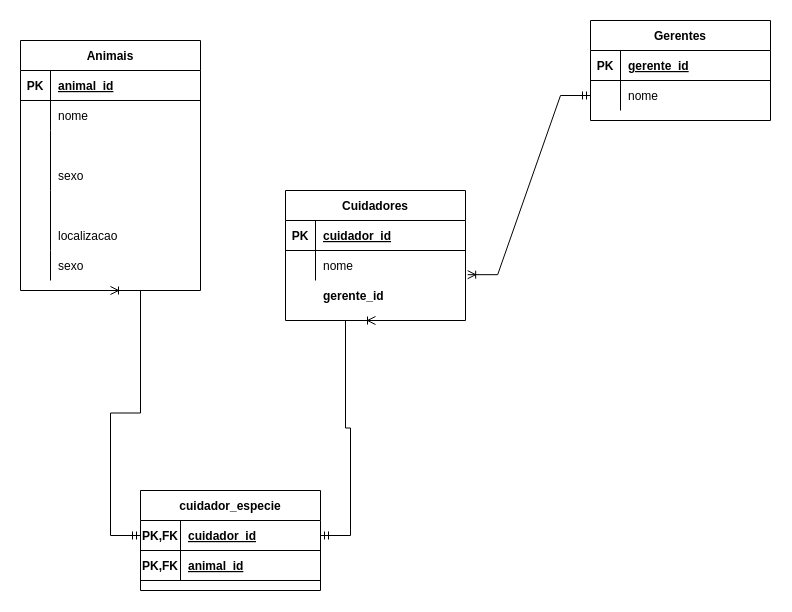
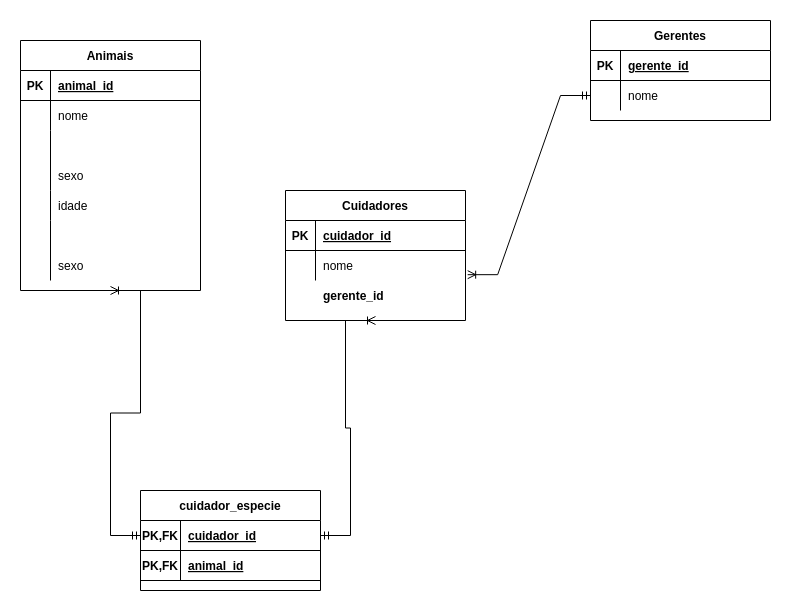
none -> (126, 206)
(126, 236) -> none
